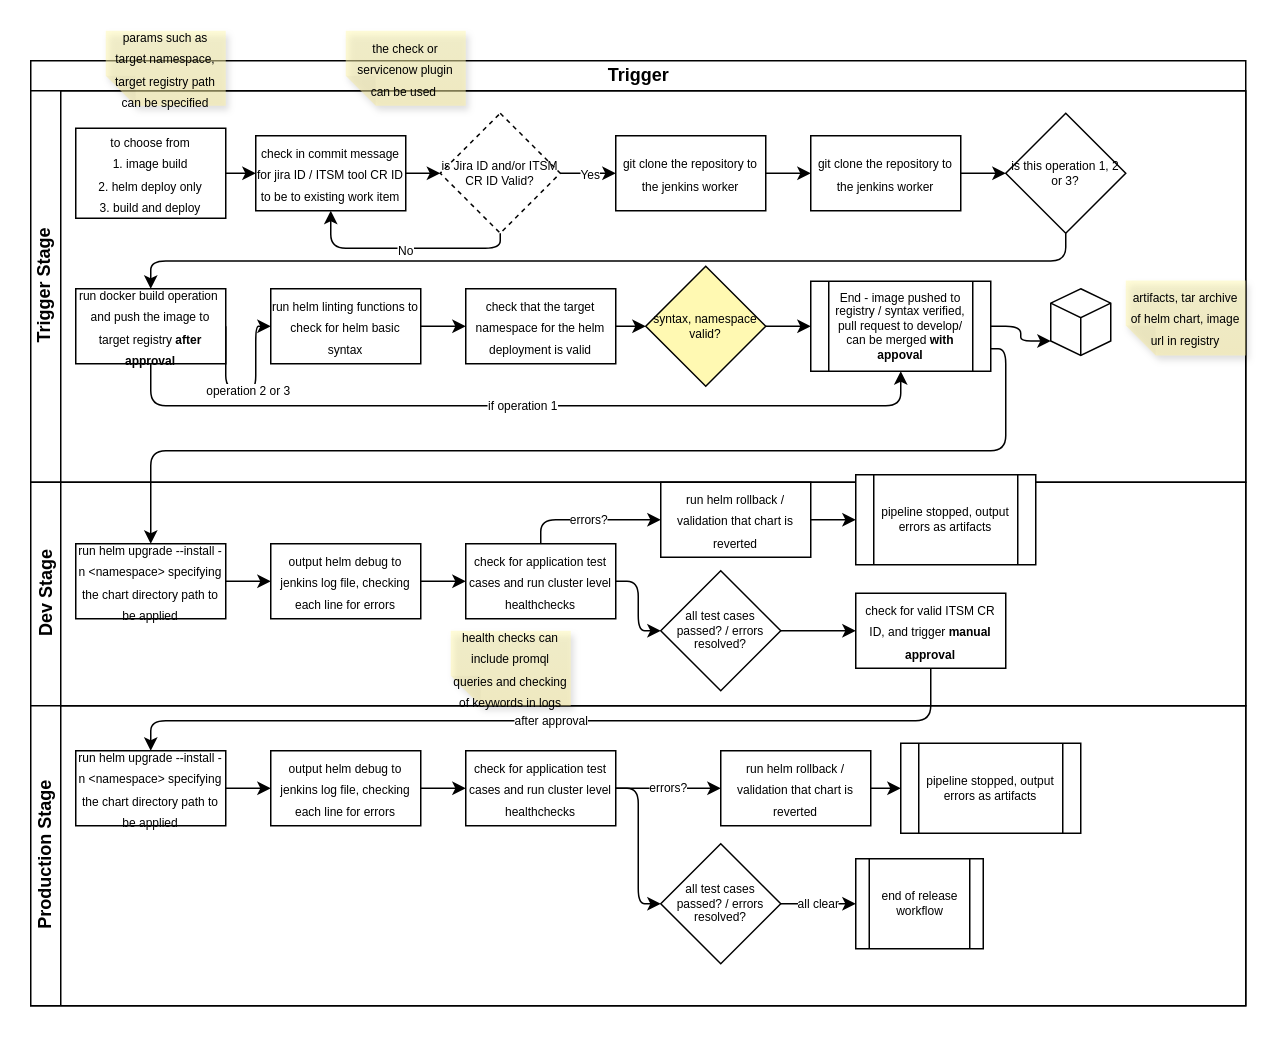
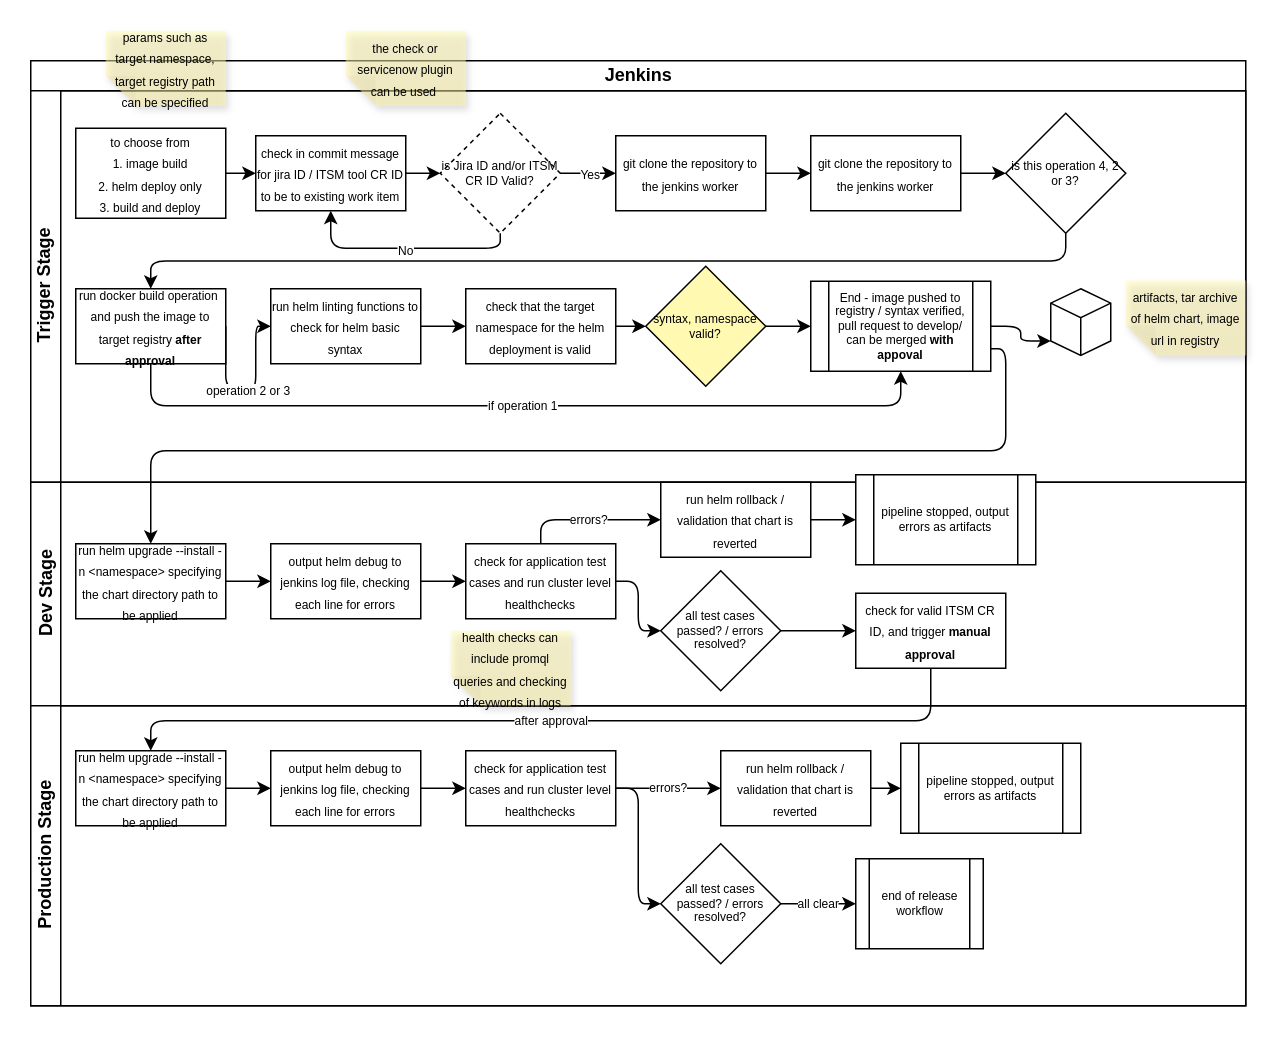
(639, 76) -> (639, 76)
(1066, 173) -> (1066, 173)
